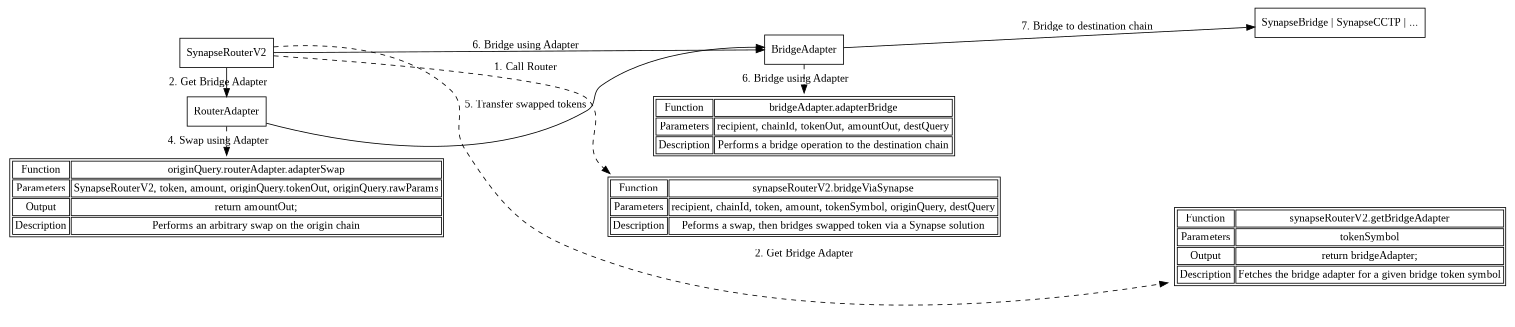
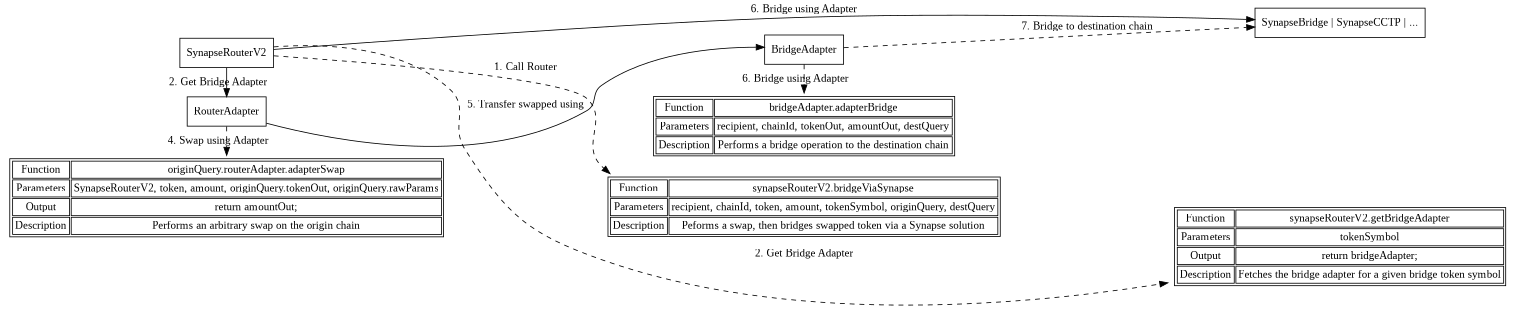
(1045, 38) -> (1045, 38)
(515, 51) -> (760, 19)
(526, 105) -> (526, 105)
